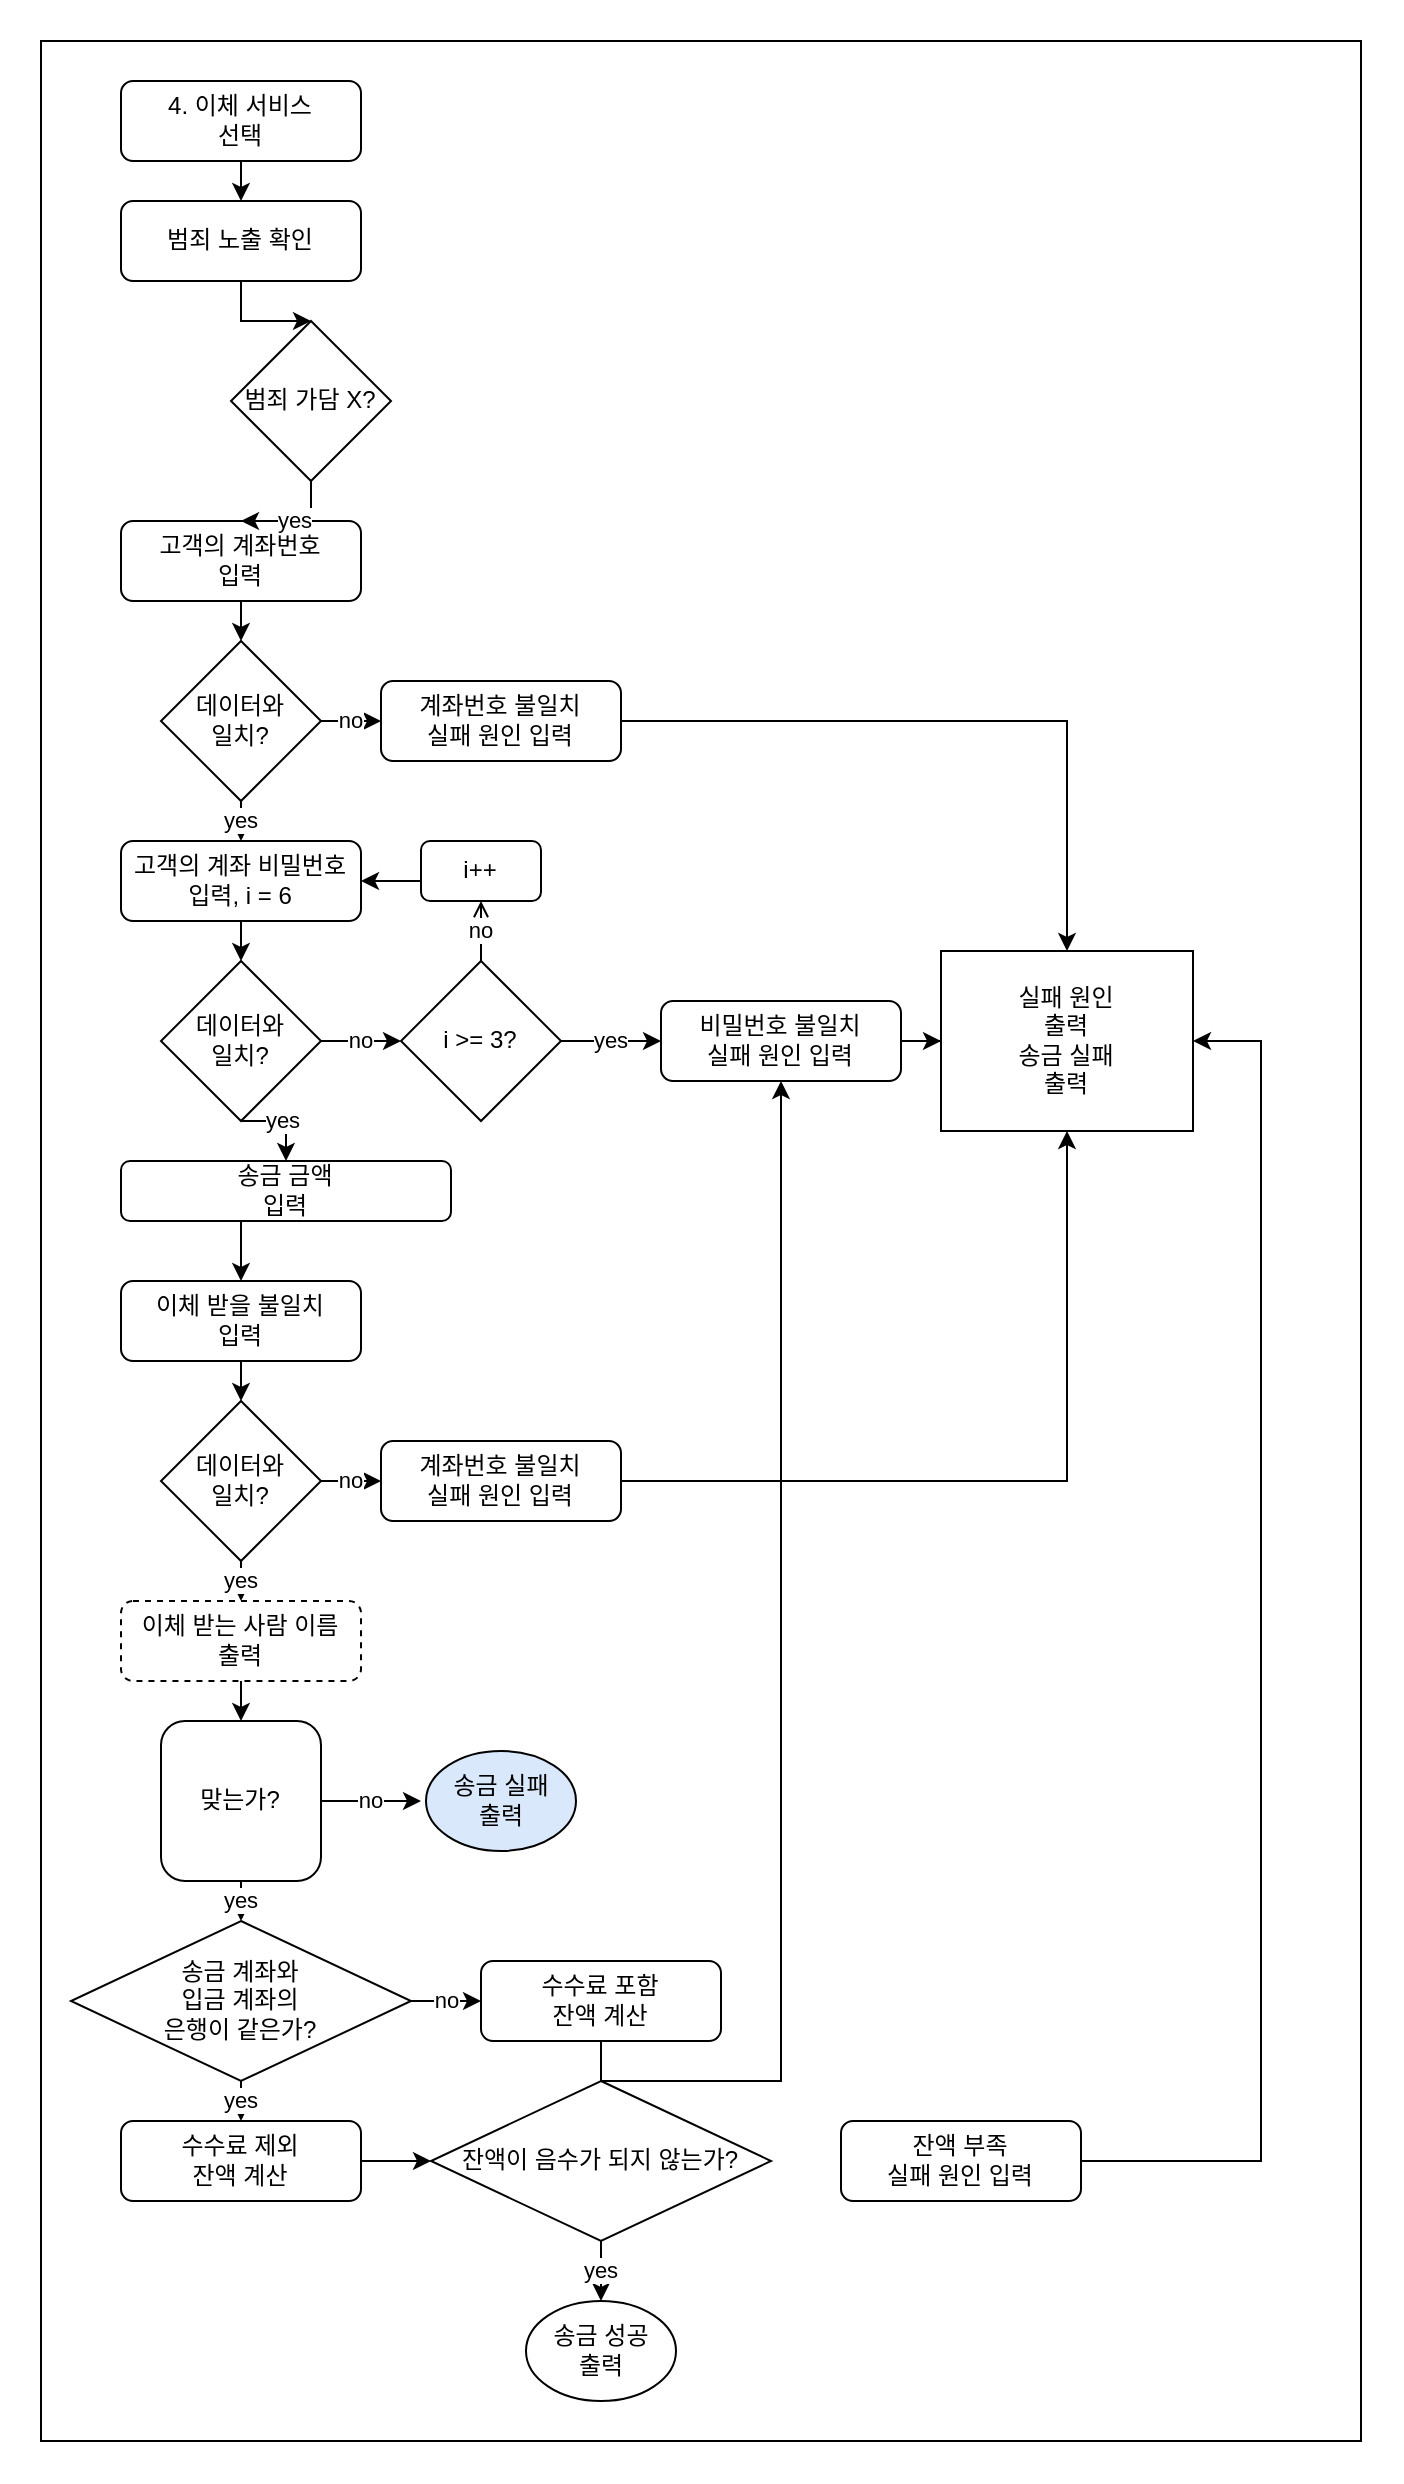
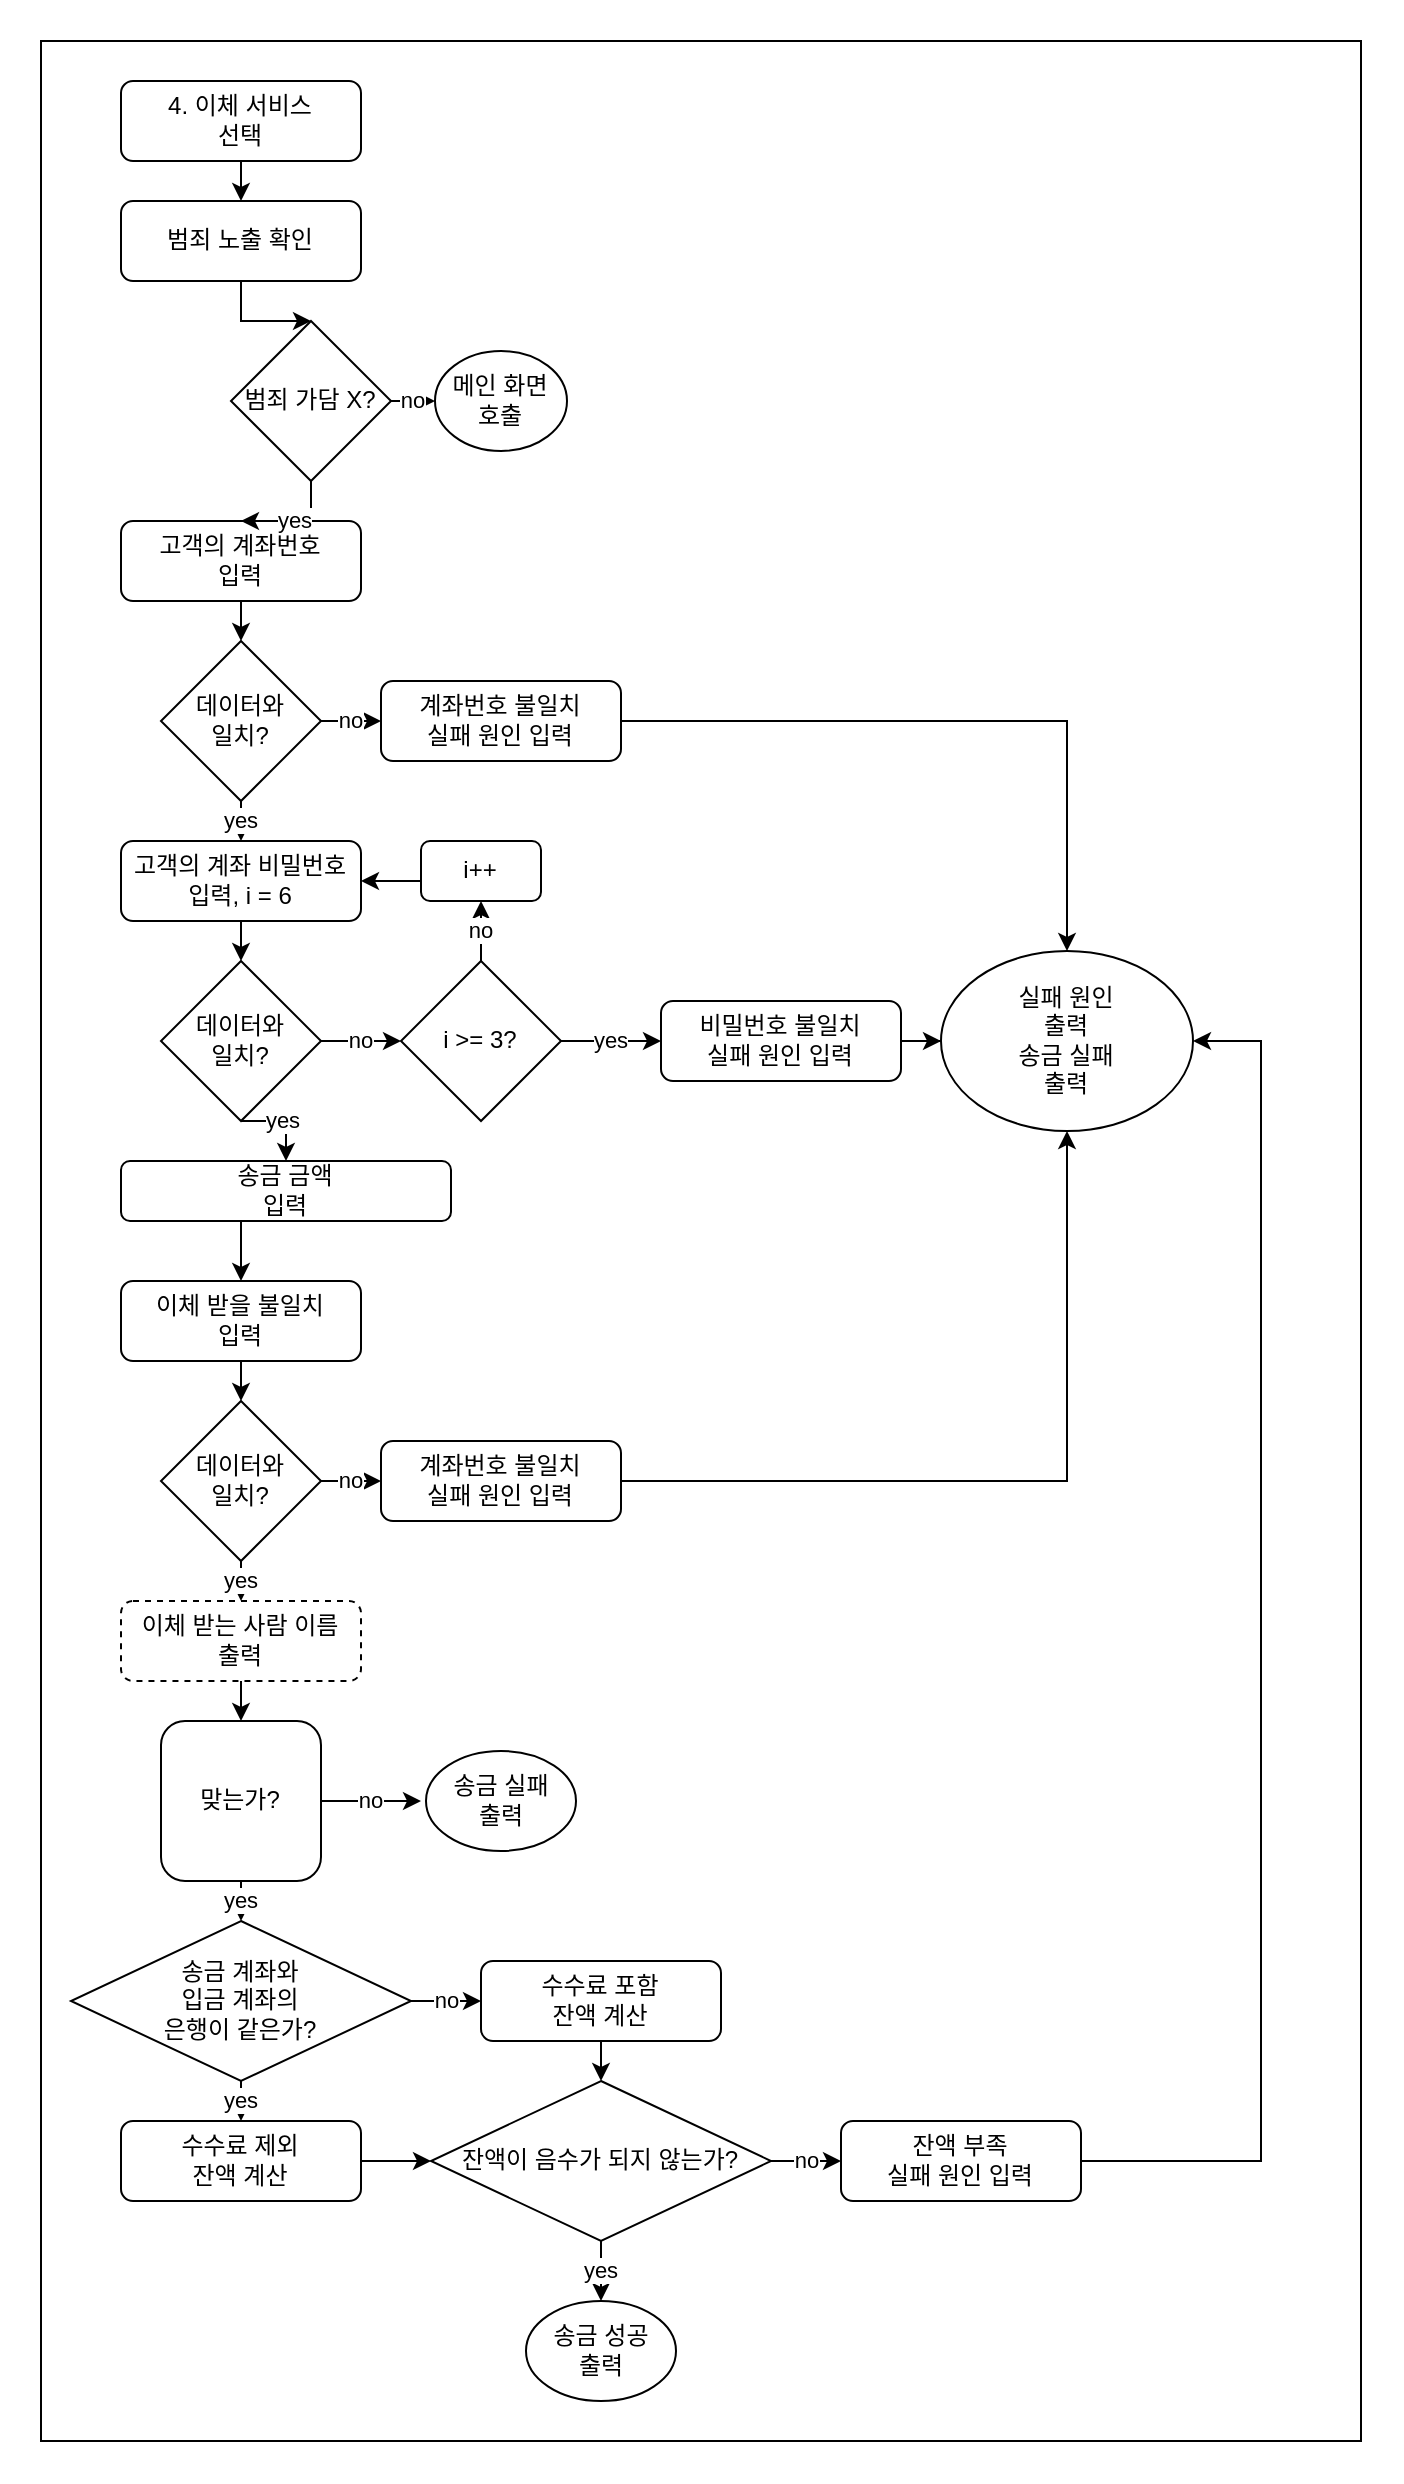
none -> (405, 401)
none -> (501, 401)
(481, 913) -> (481, 916)
(1067, 1041) -> (1067, 1041)
(781, 1686) -> (601, 2066)
(501, 1801) -> (501, 1801)
none -> (799, 2161)
